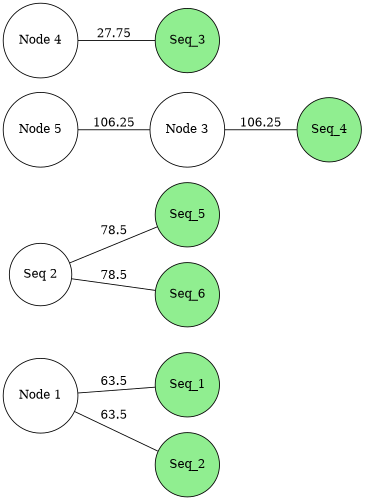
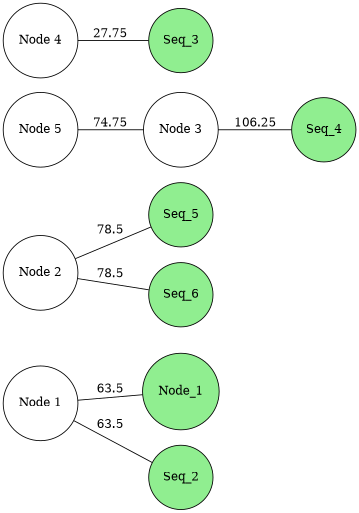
(114, 123) -> (110, 123)
(41, 275) -> (41, 273)
(187, 385) -> (181, 392)
